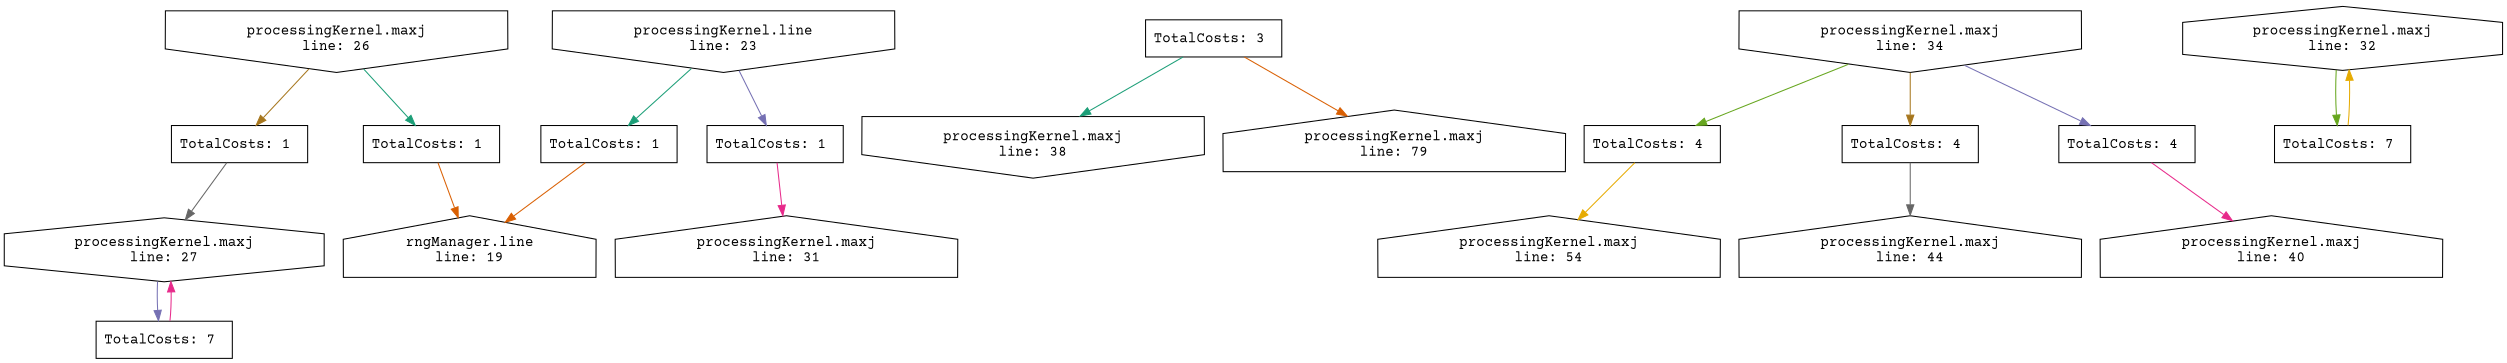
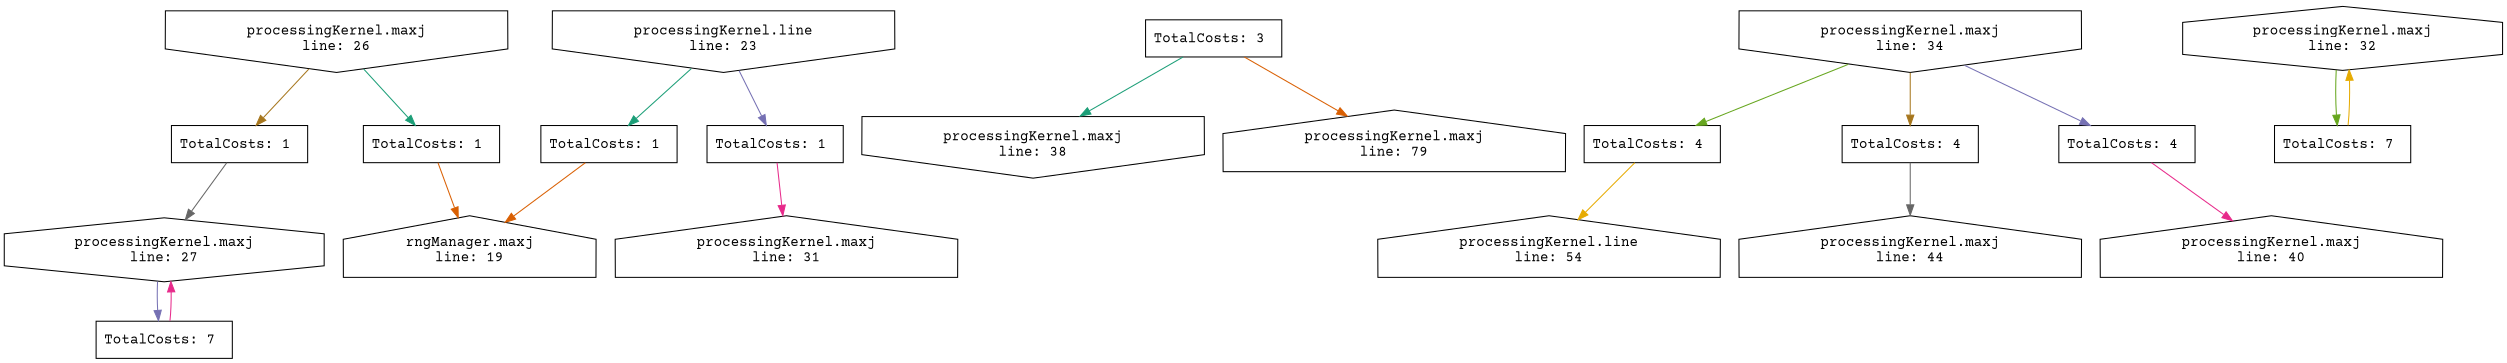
(470, 250) -> (470, 250)
(1549, 250) -> (1549, 250)
